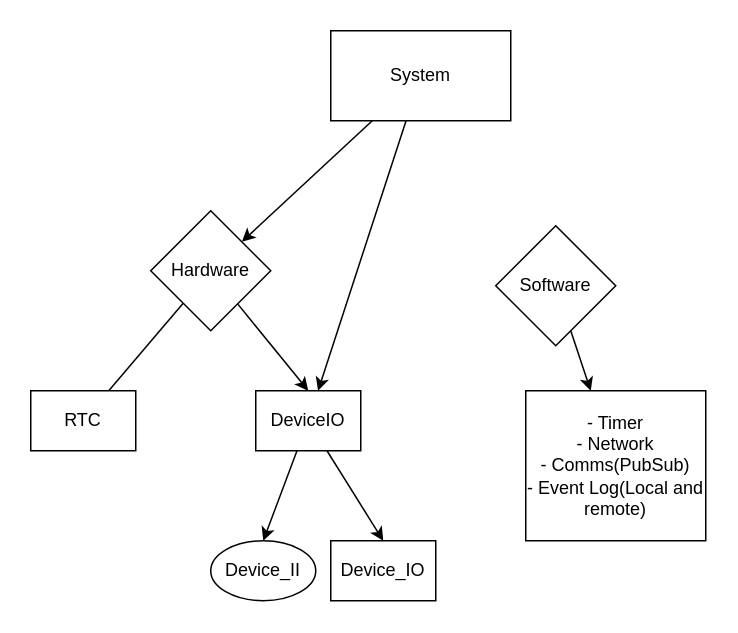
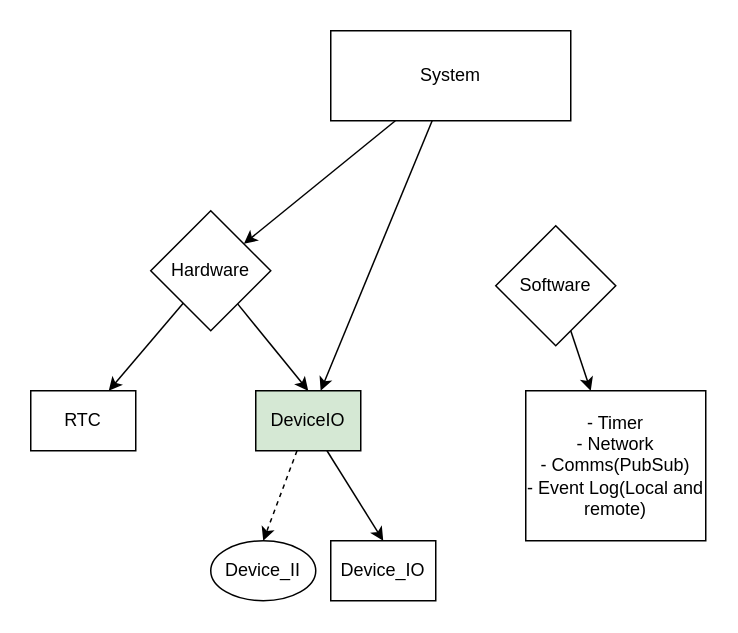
(421, 76) -> (451, 76)
(113, 385) -> (116, 382)
(308, 421) -> (308, 421)
(283, 489) -> (283, 489)
